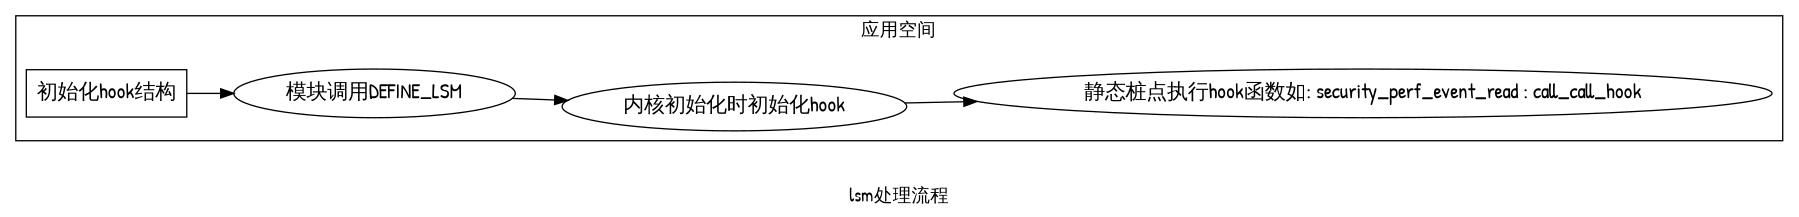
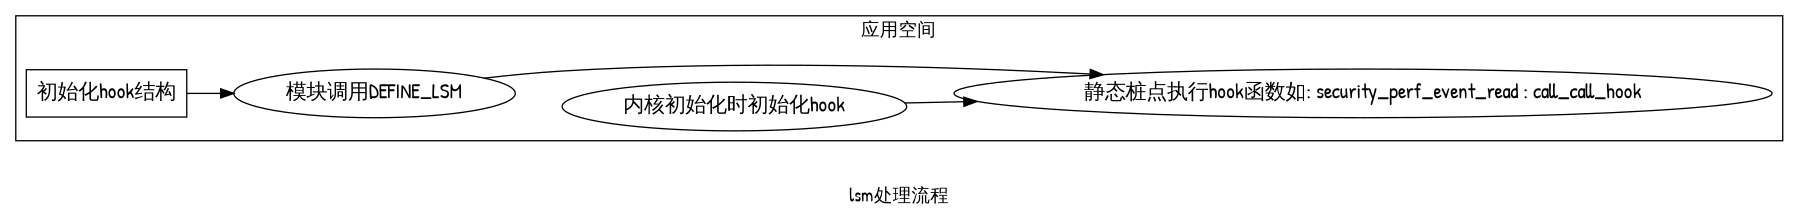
(533, 99) -> (787, 65)
